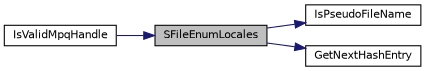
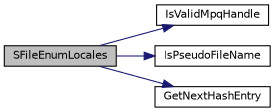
(130, 36) -> (131, 37)
